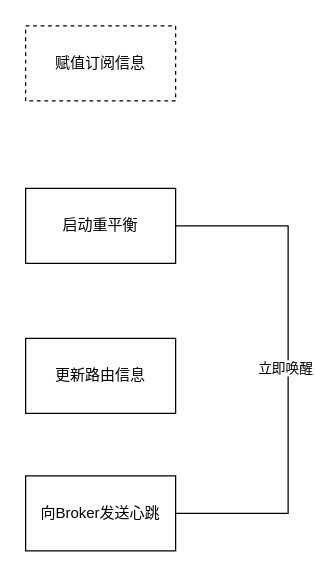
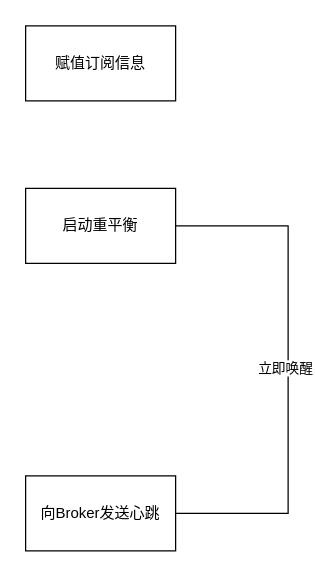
(101, 63) -> (101, 63)
(101, 376) -> none
